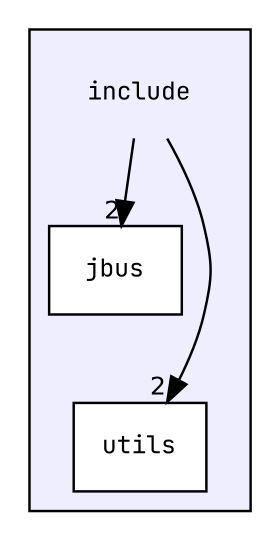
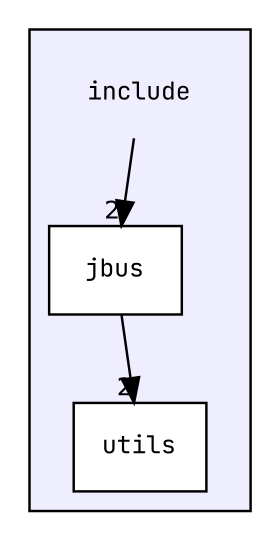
(210, 258) -> (126, 347)
